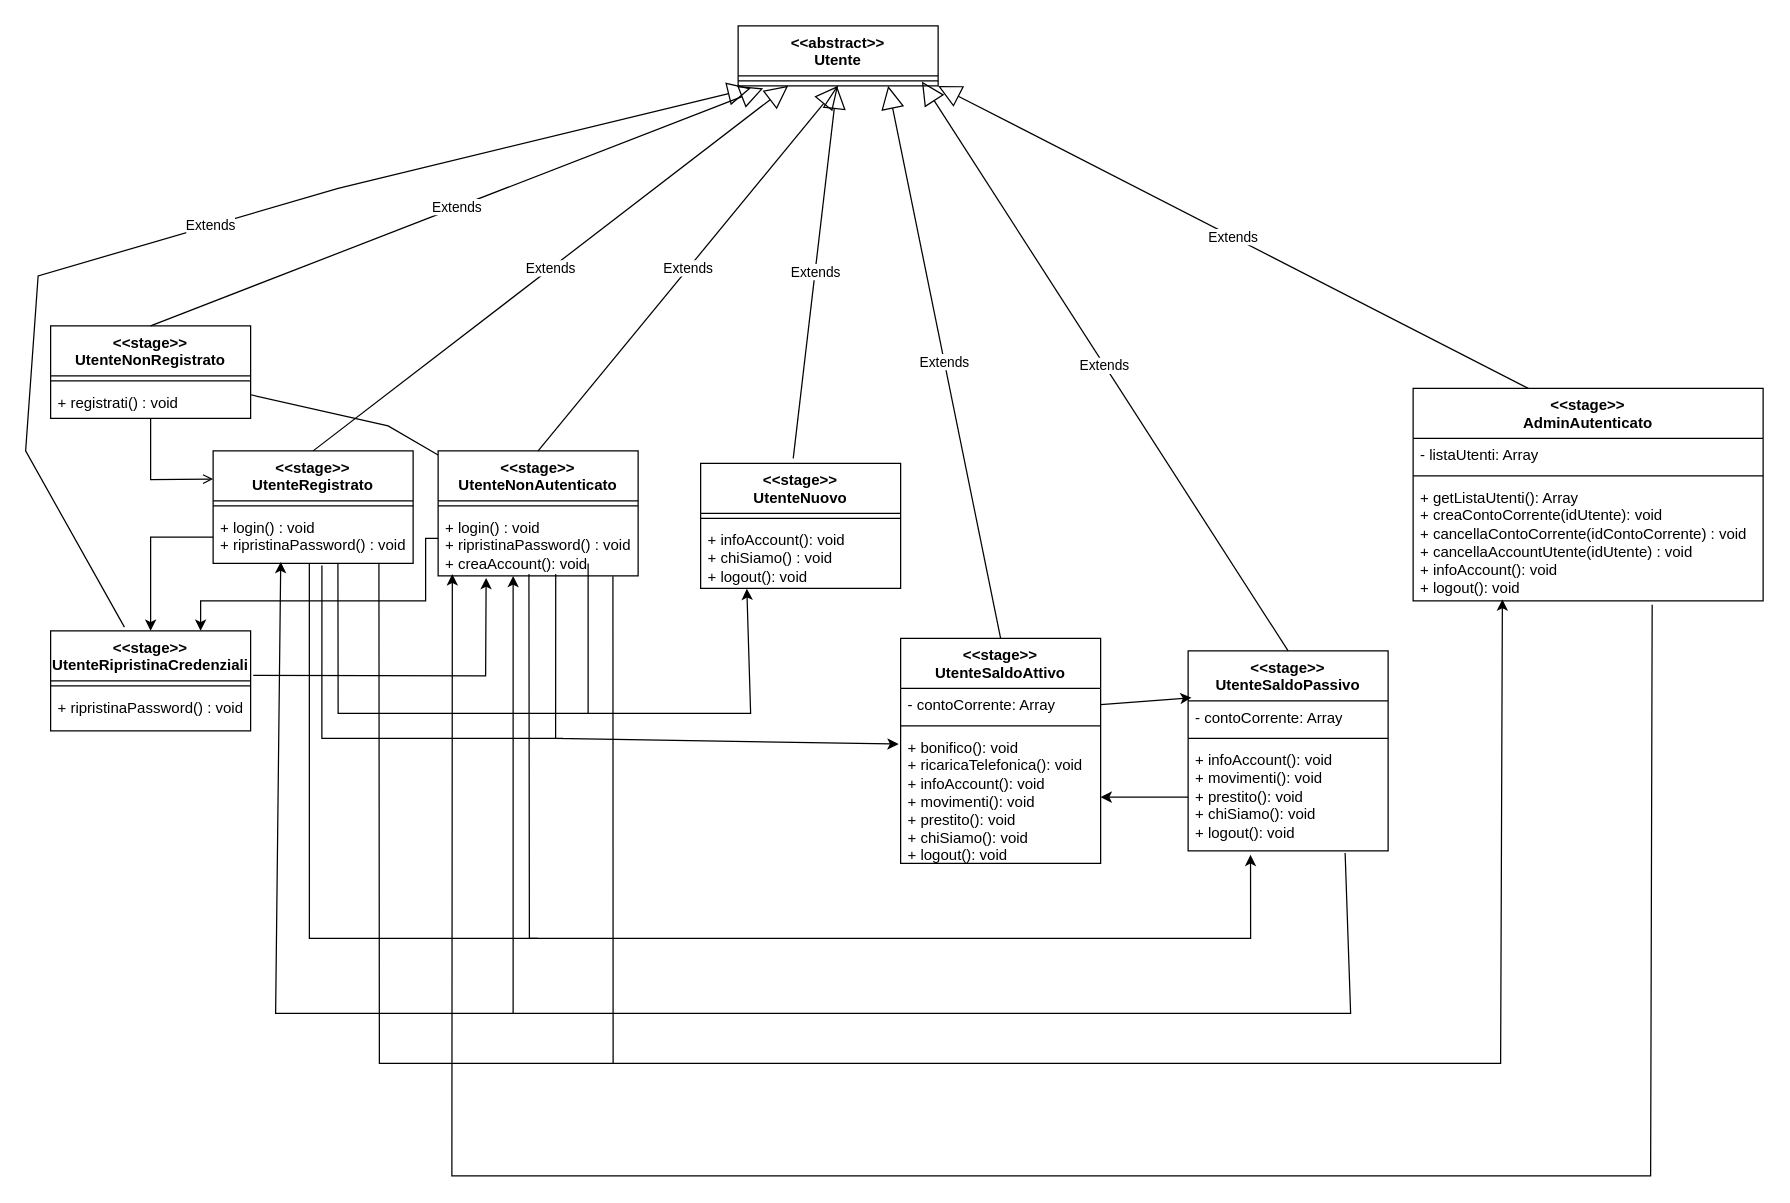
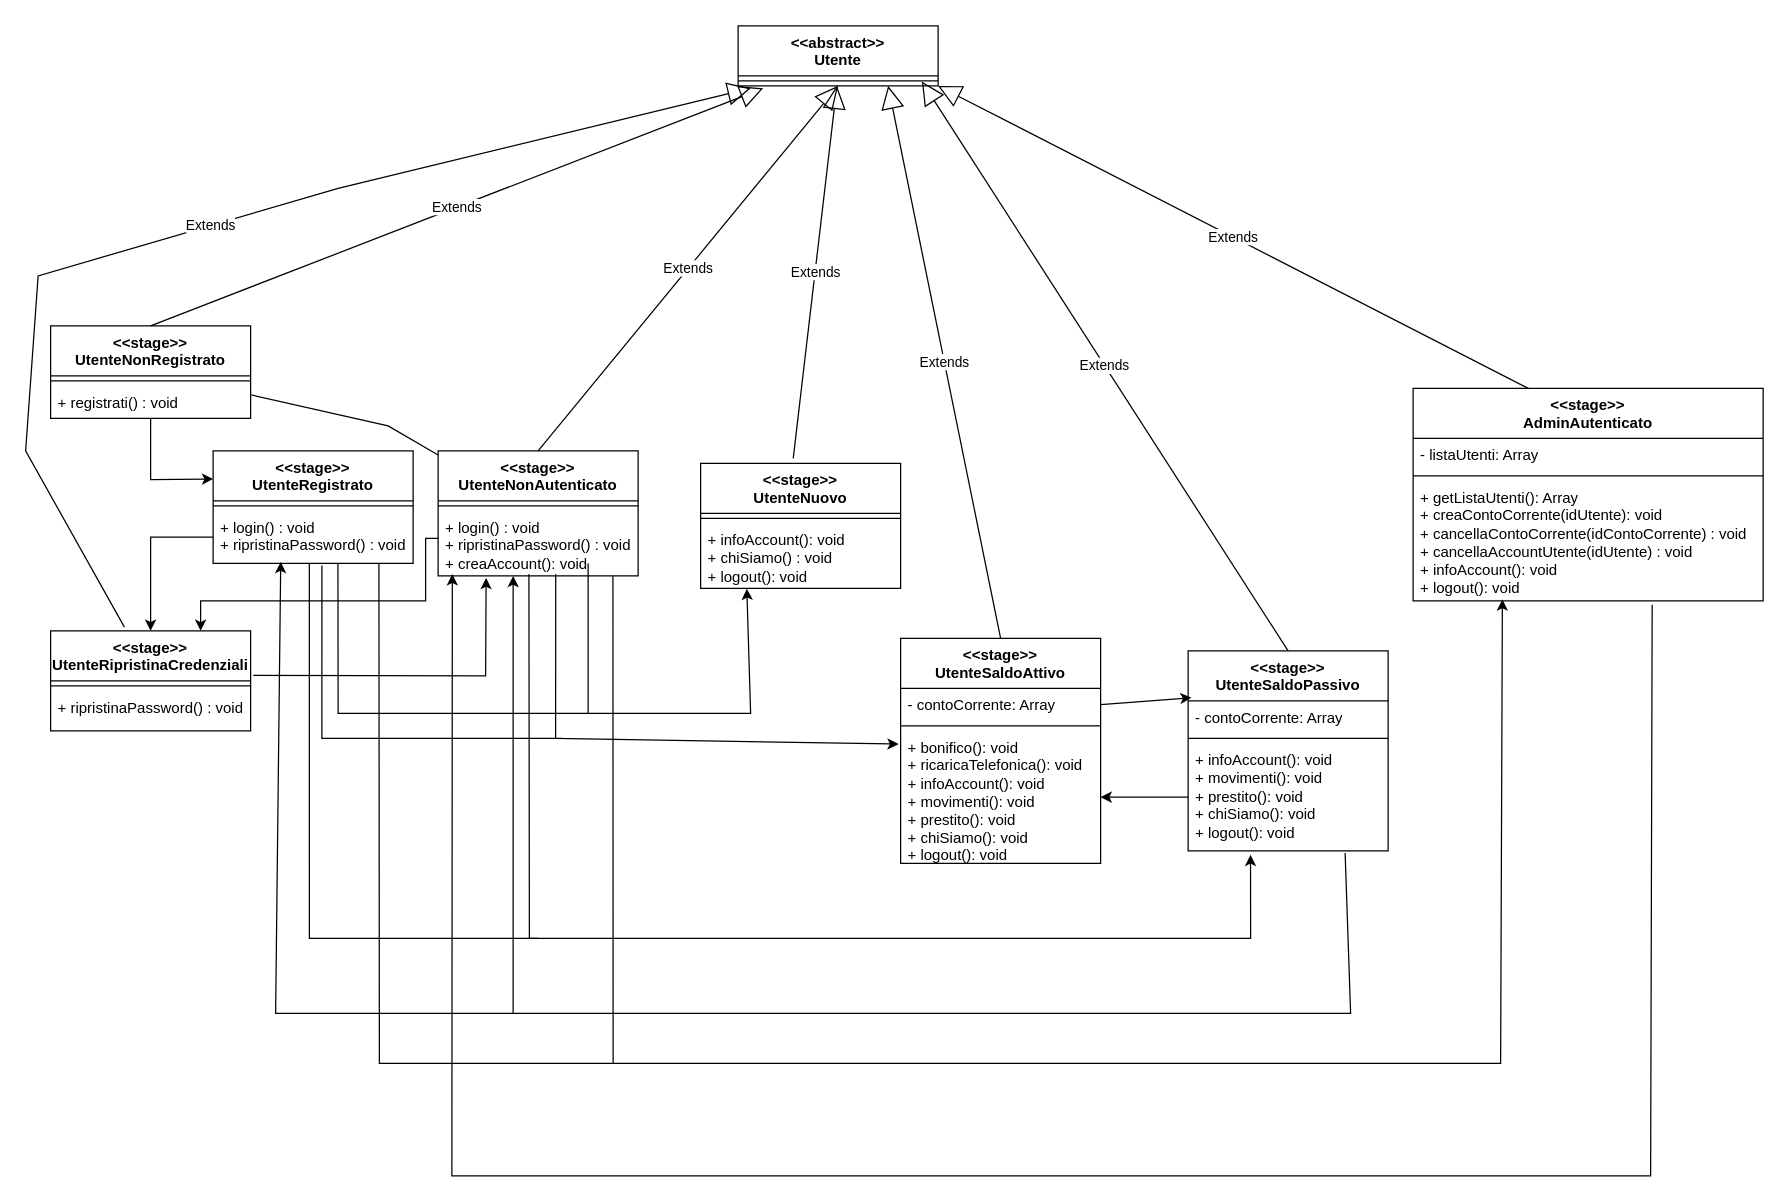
(541, 276) -> none
(205, 479) -> (203, 479)
